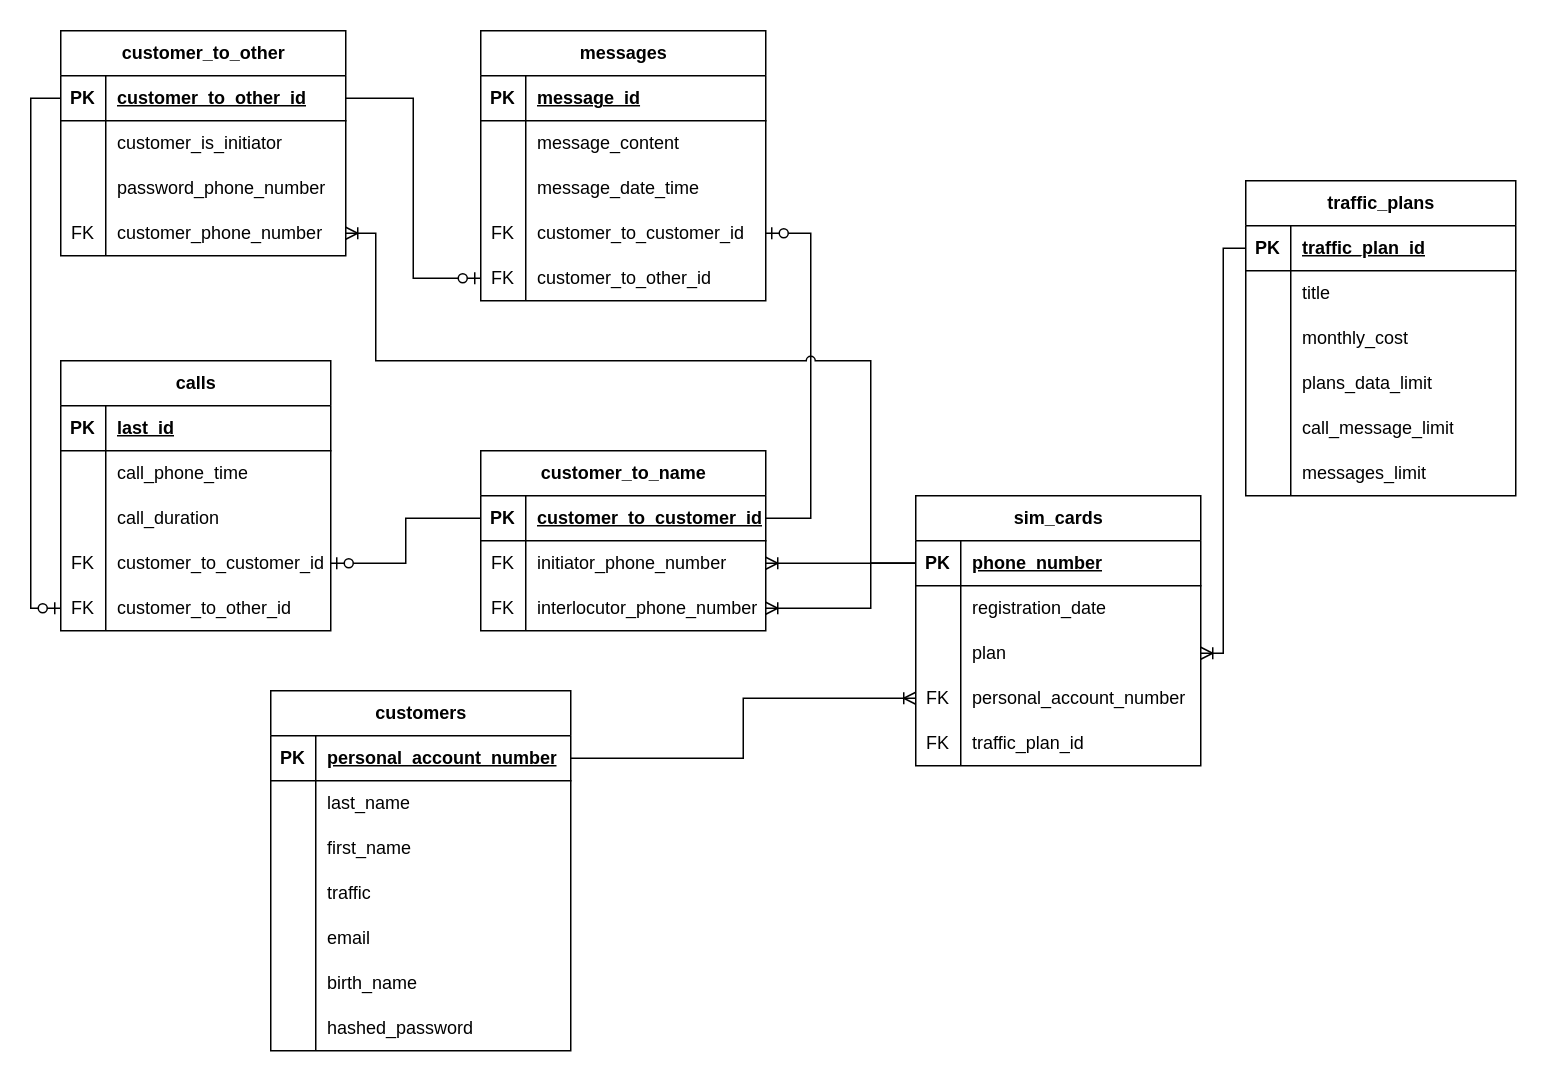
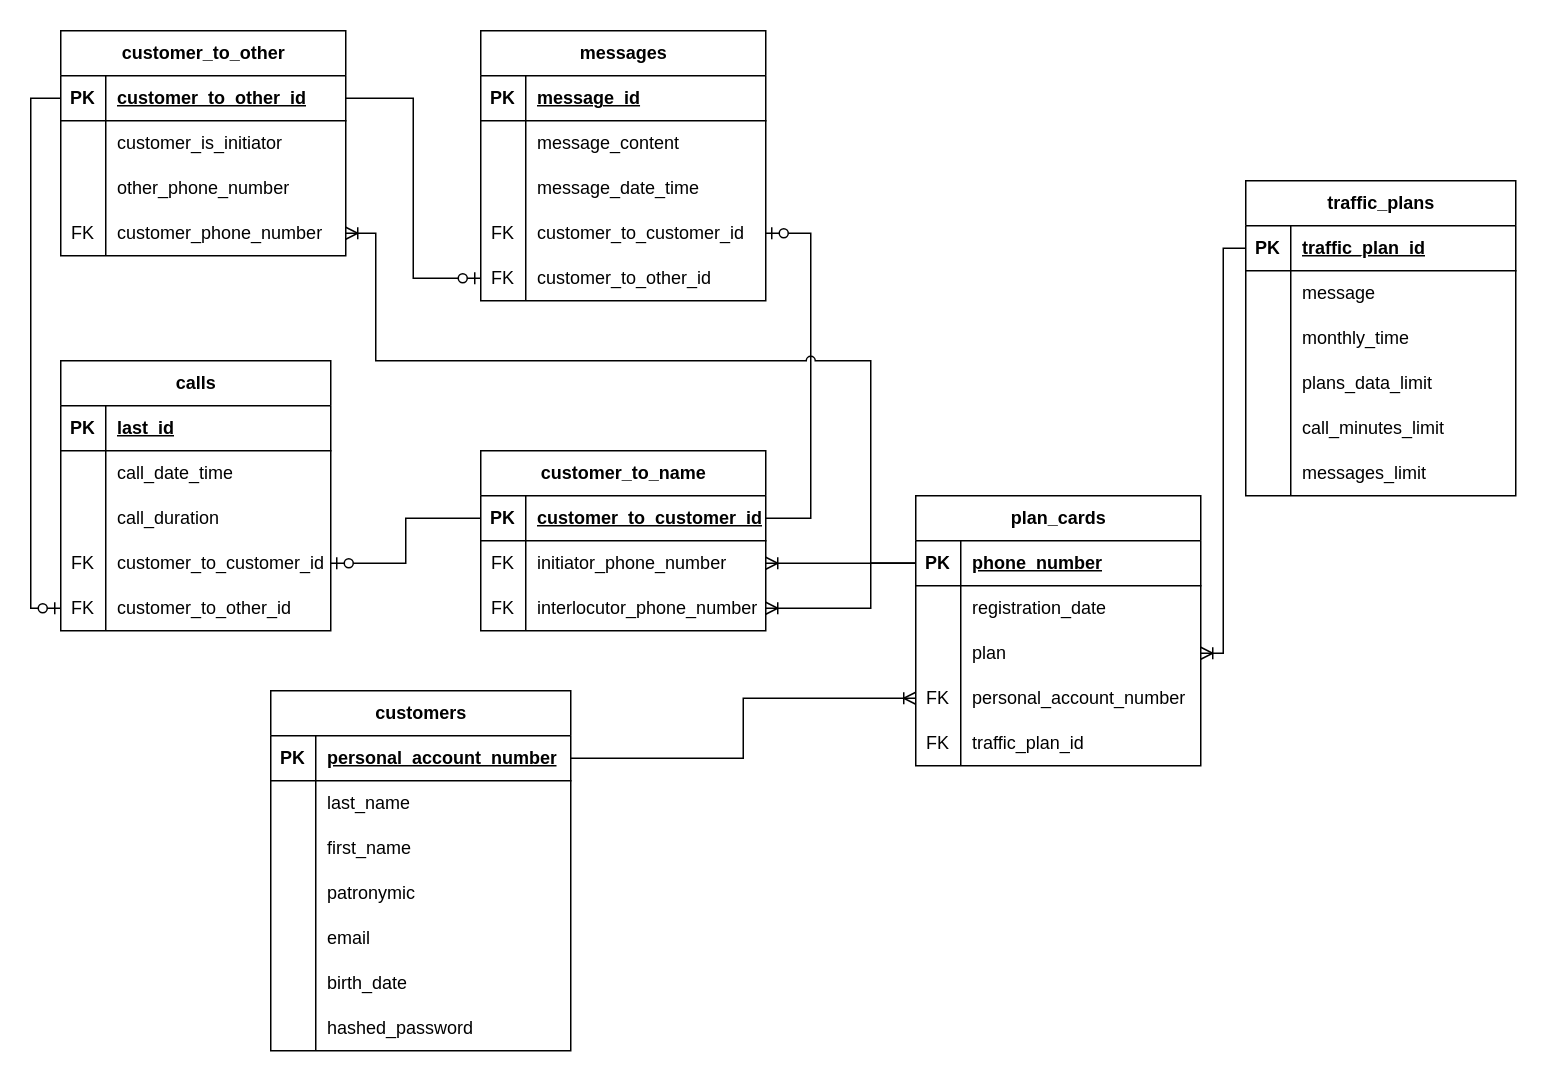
(224, 188) -> (208, 188)
(1323, 293) -> (1338, 293)
(1361, 338) -> (1359, 338)
(1382, 428) -> (1379, 428)
(186, 473) -> (181, 473)
(1059, 518) -> (1059, 518)
(361, 893) -> (376, 893)
(376, 983) -> (376, 983)
